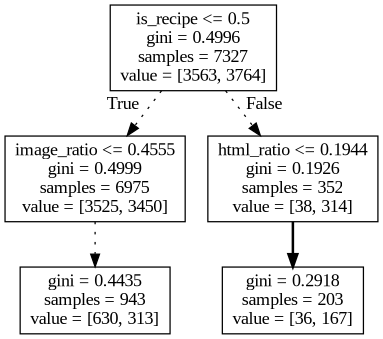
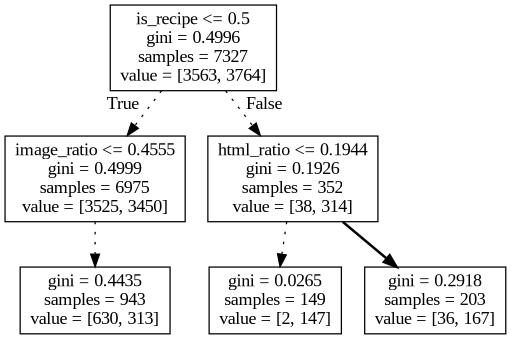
none -> (275, 300)
